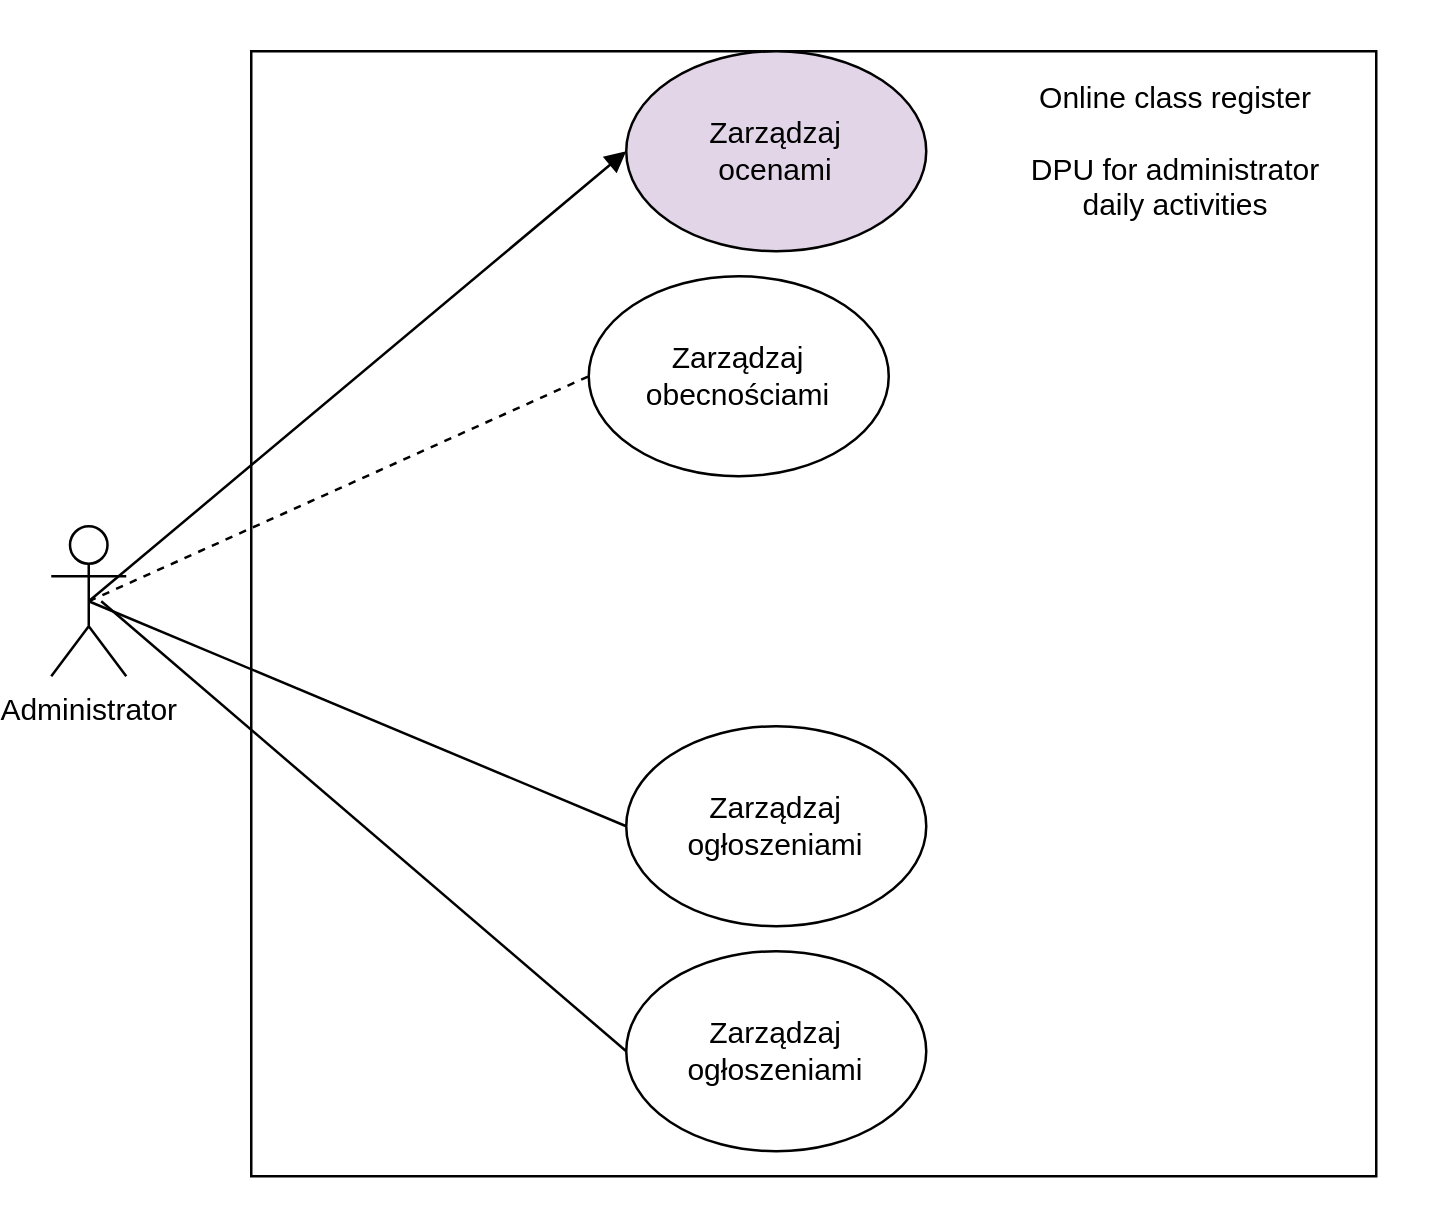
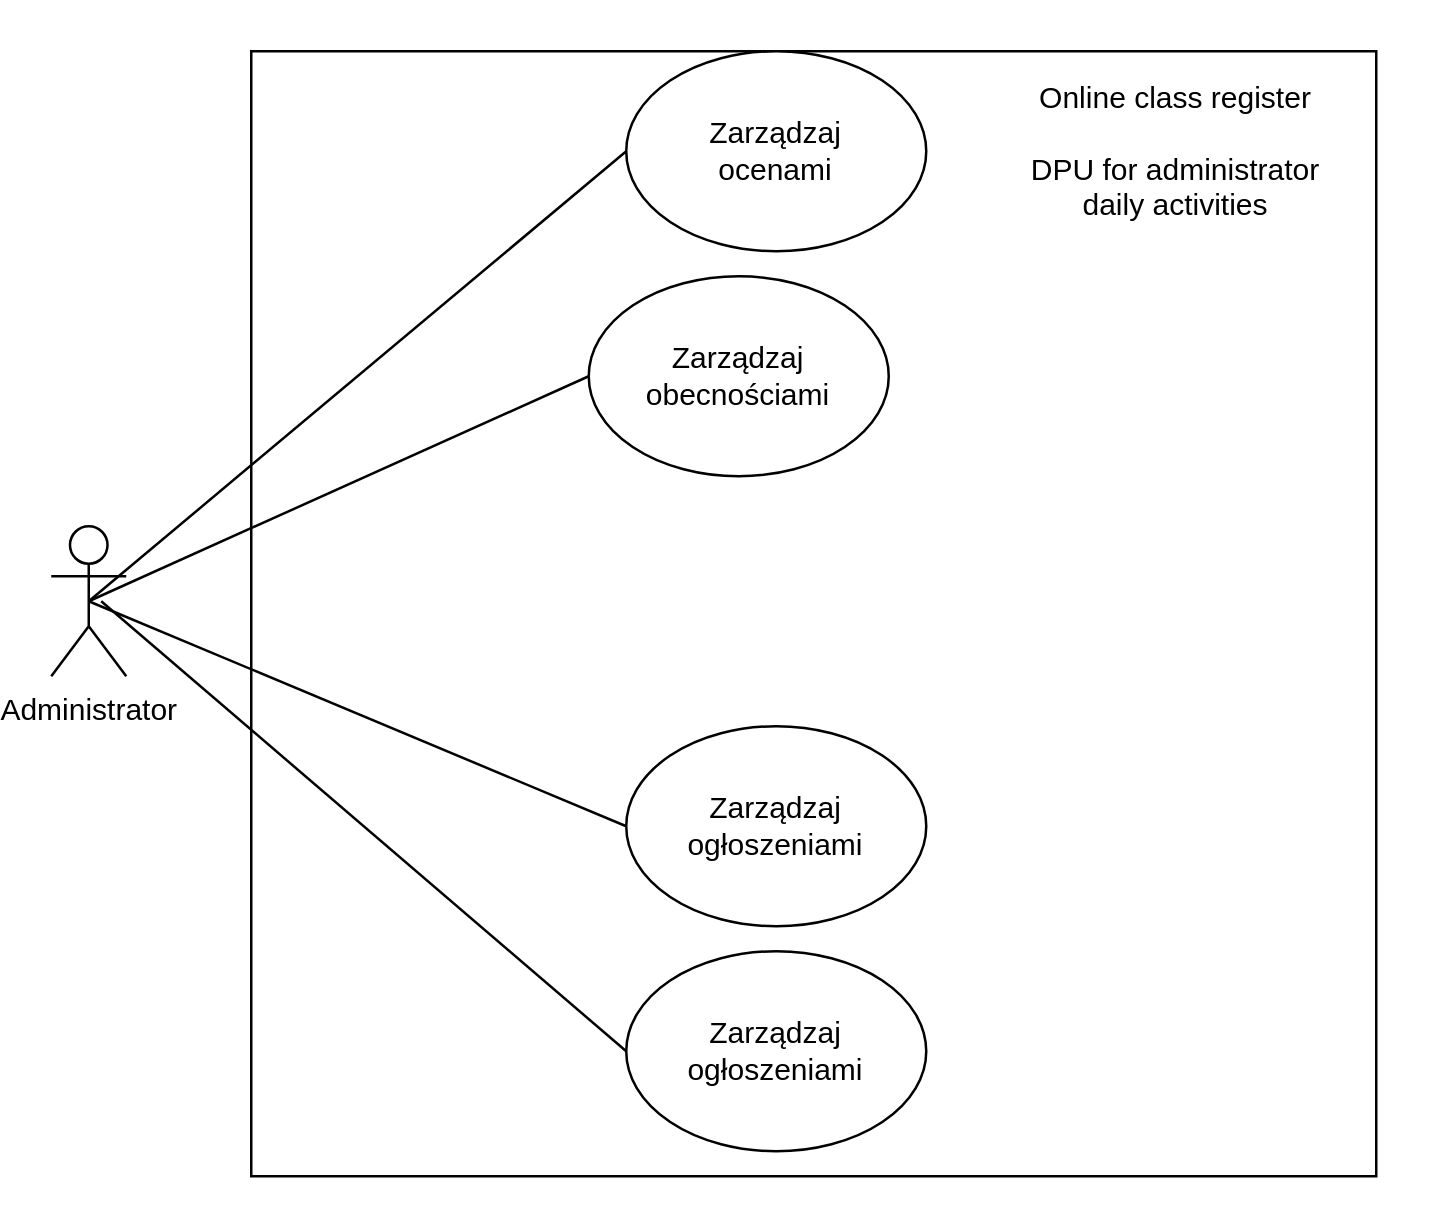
(776, 151) -> (776, 151)
(610, 165) -> (617, 159)
(354, 482) -> (354, 482)
